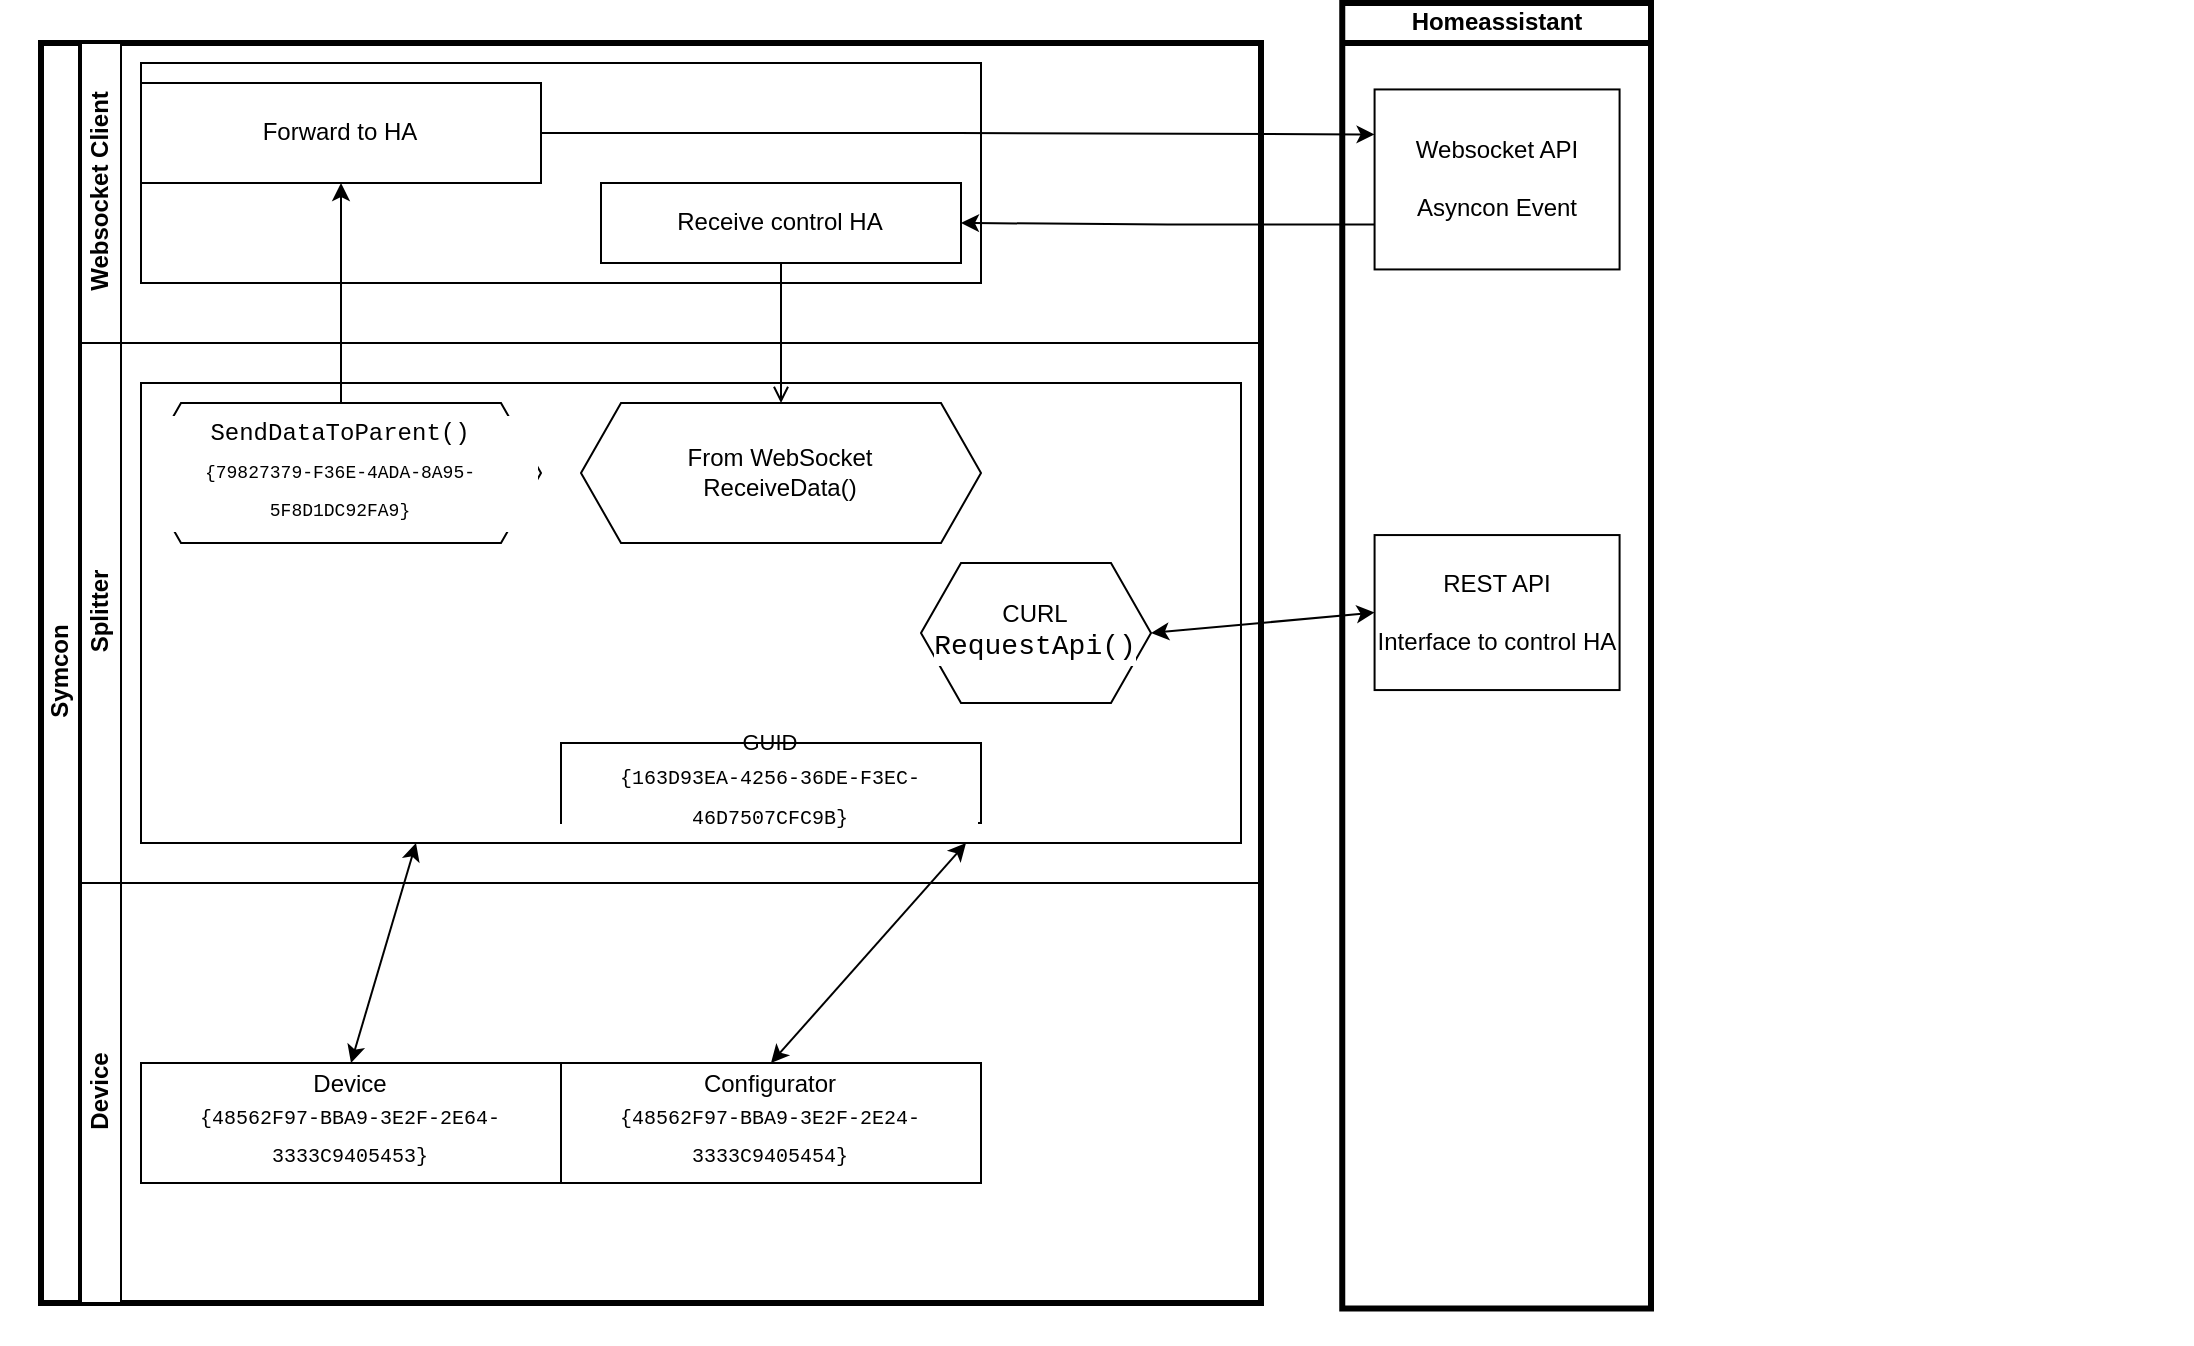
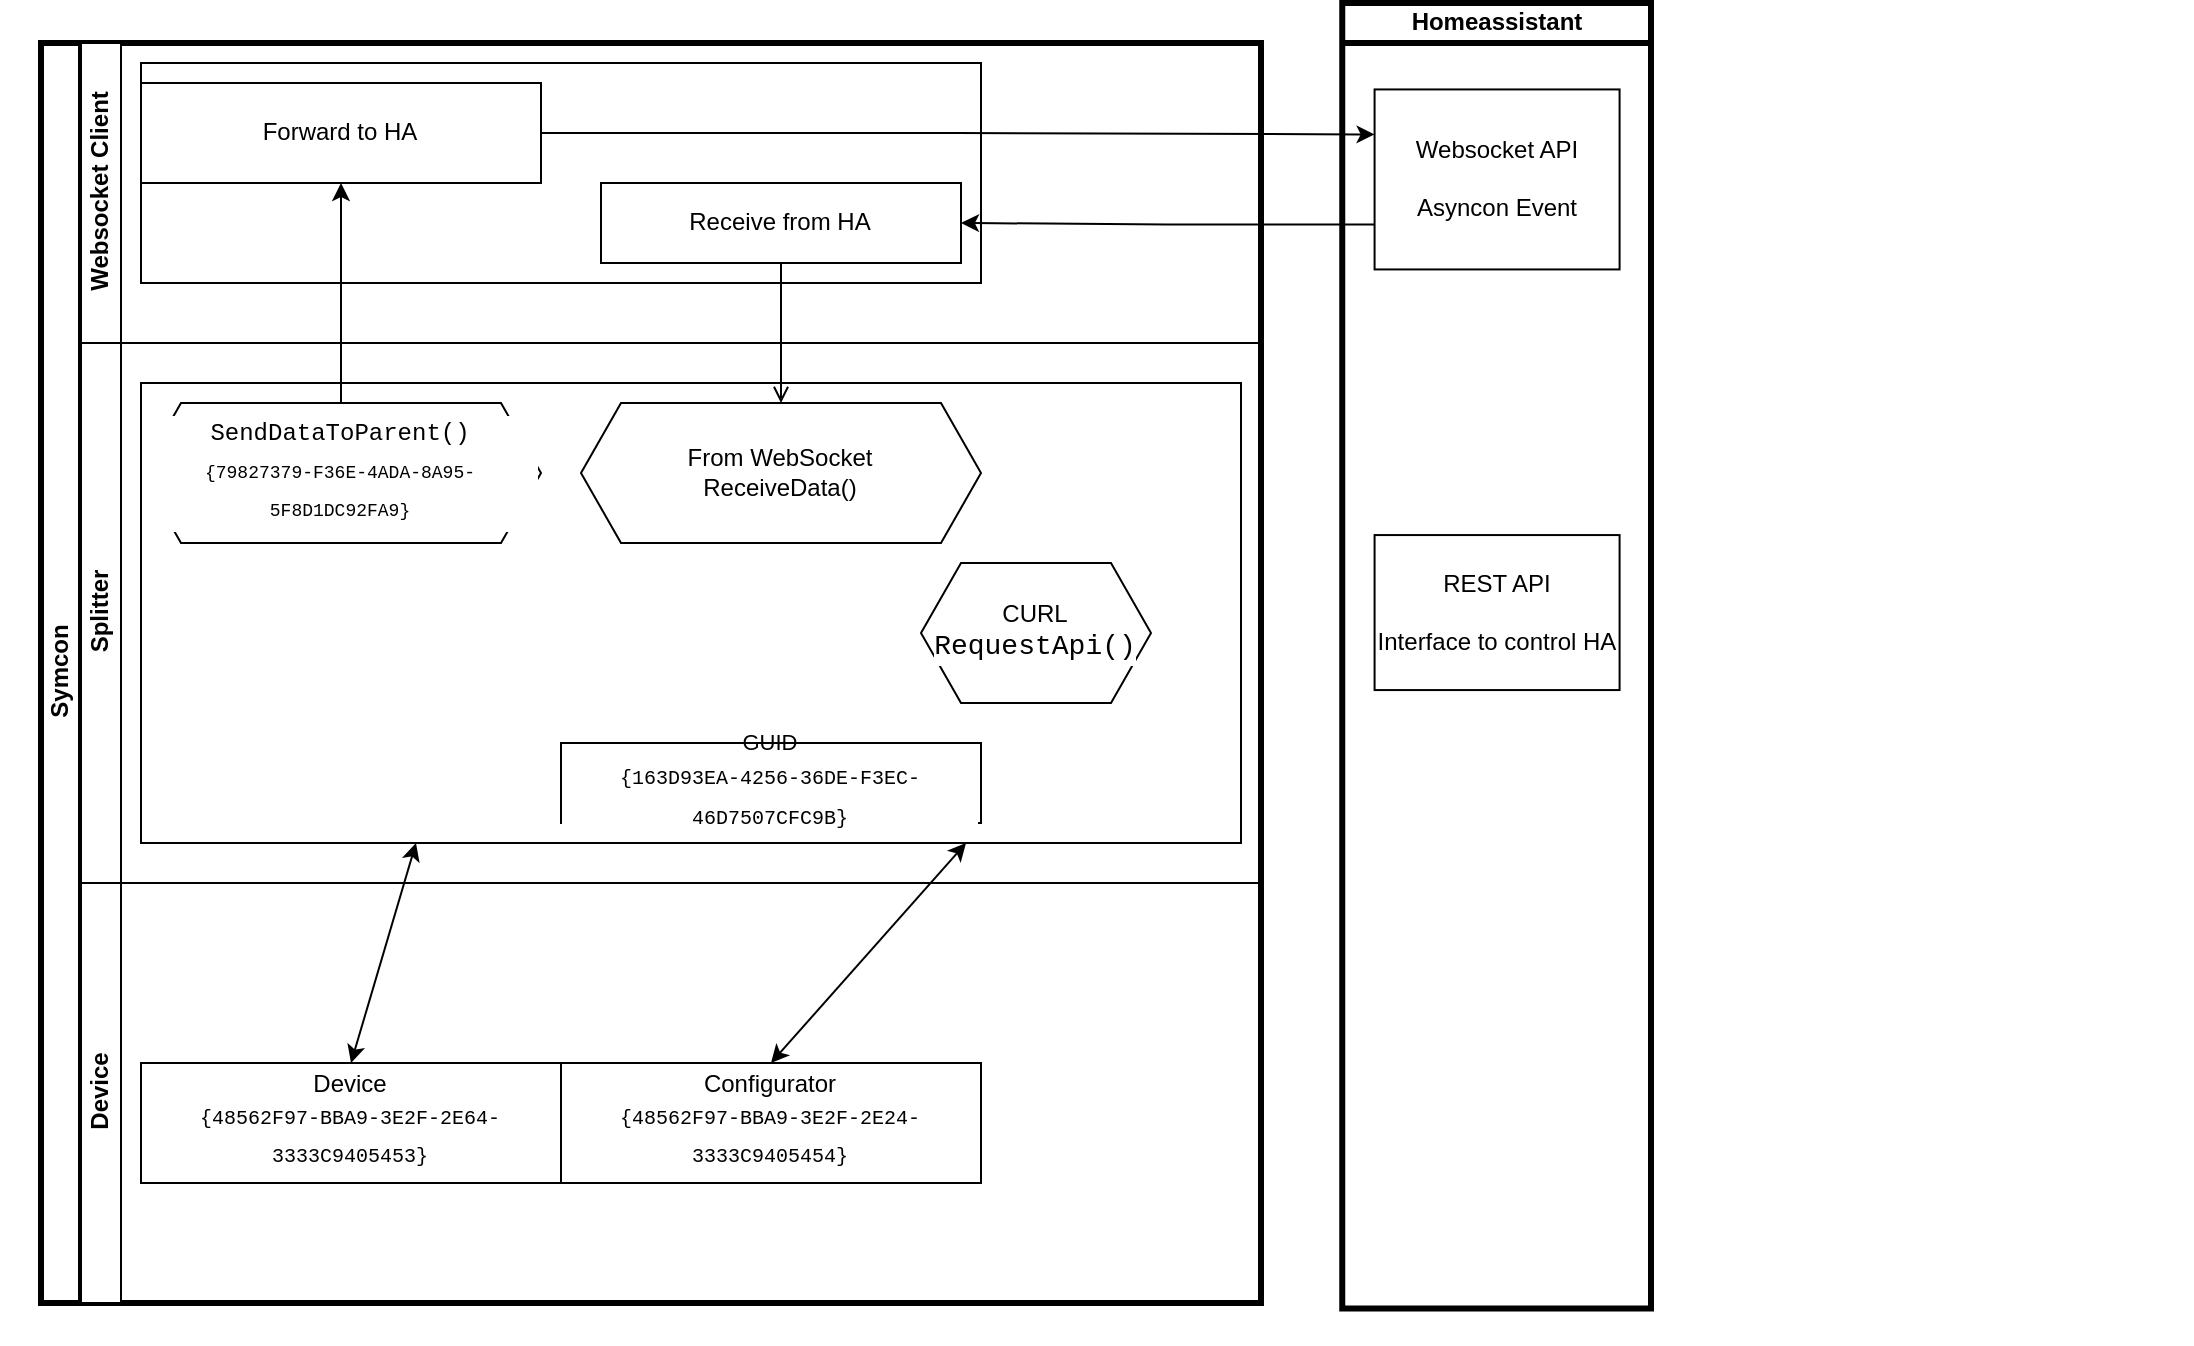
(781, 223) -> (781, 223)
(1265, 623) -> none
